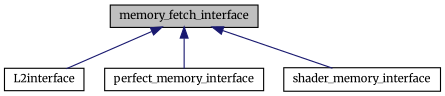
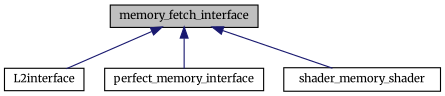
(362, 79) -> (362, 79)
